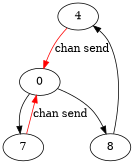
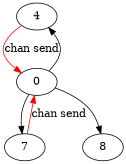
(118, 80) -> (60, 53)
